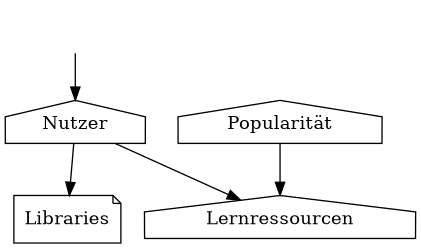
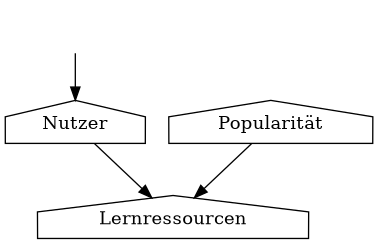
(67, 219) -> none
